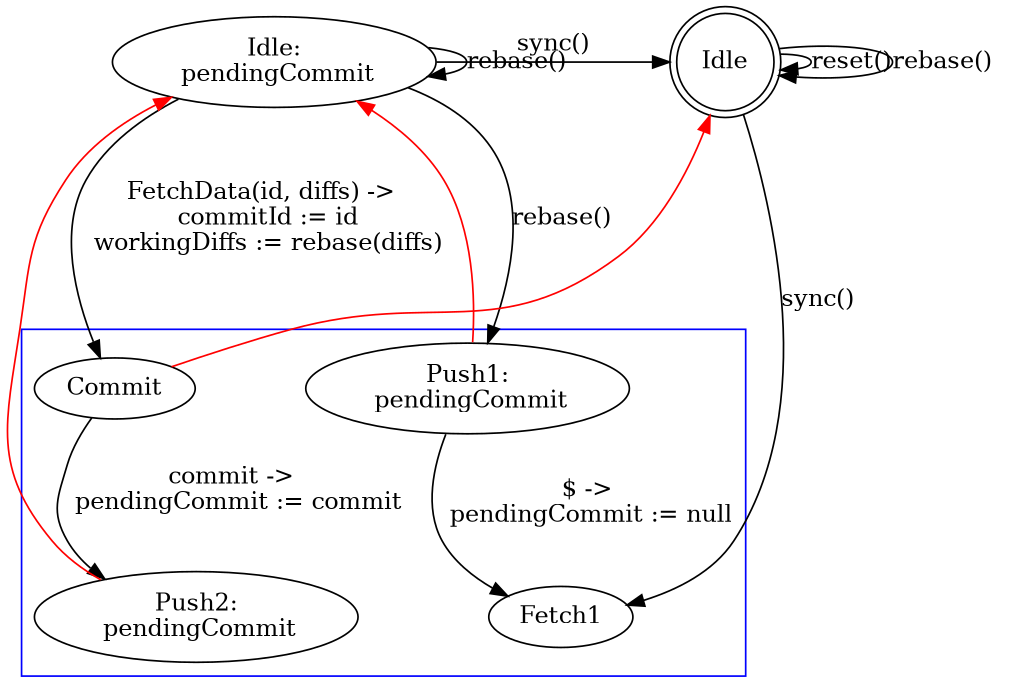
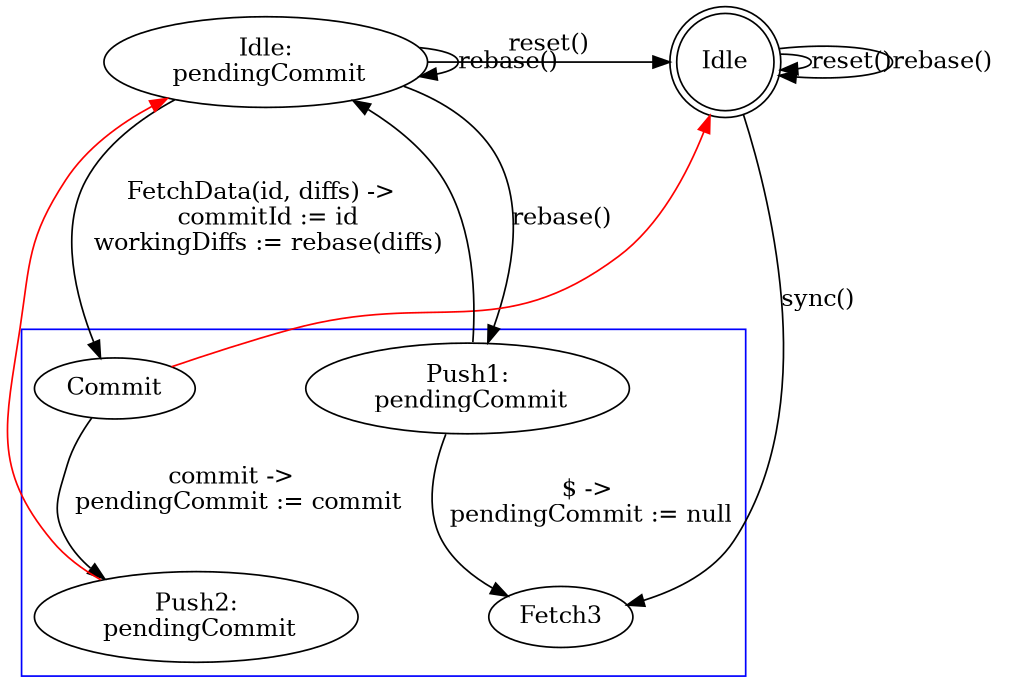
(553, 44) -> (549, 44)
(458, 210) -> (457, 208)
(561, 617) -> (561, 617)
